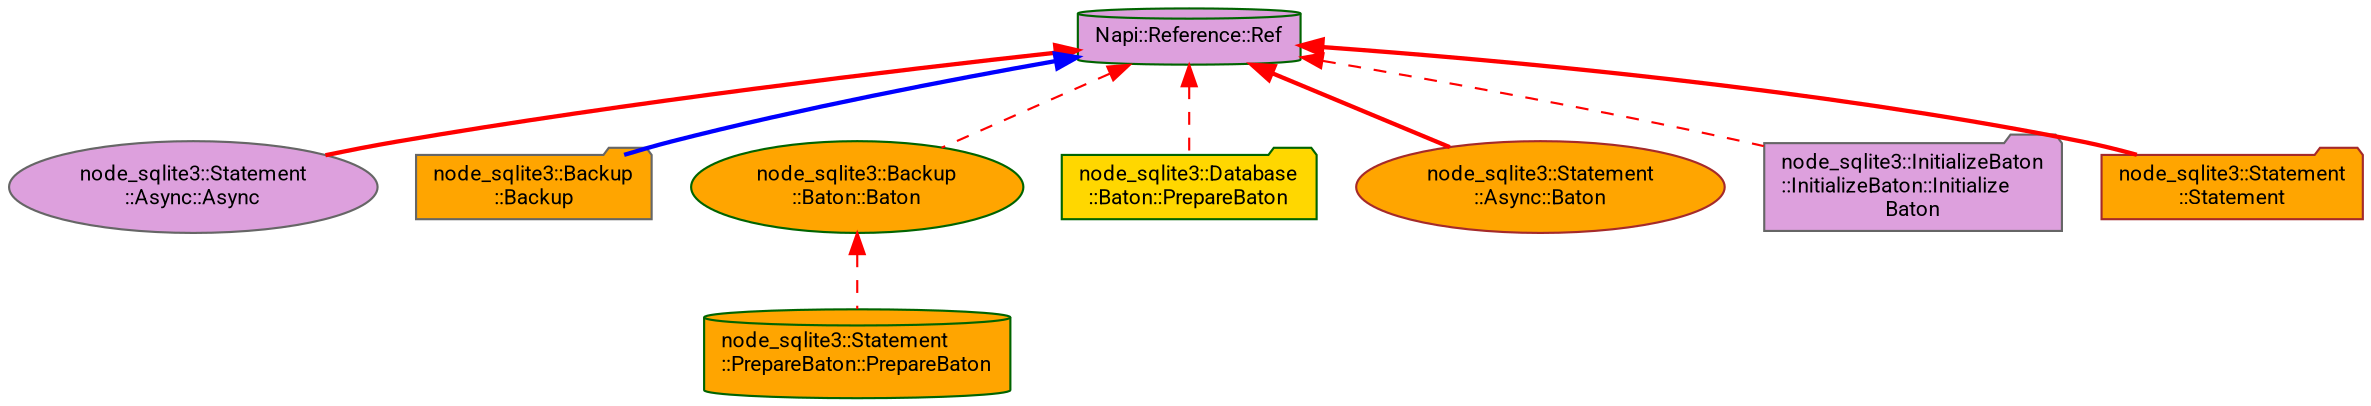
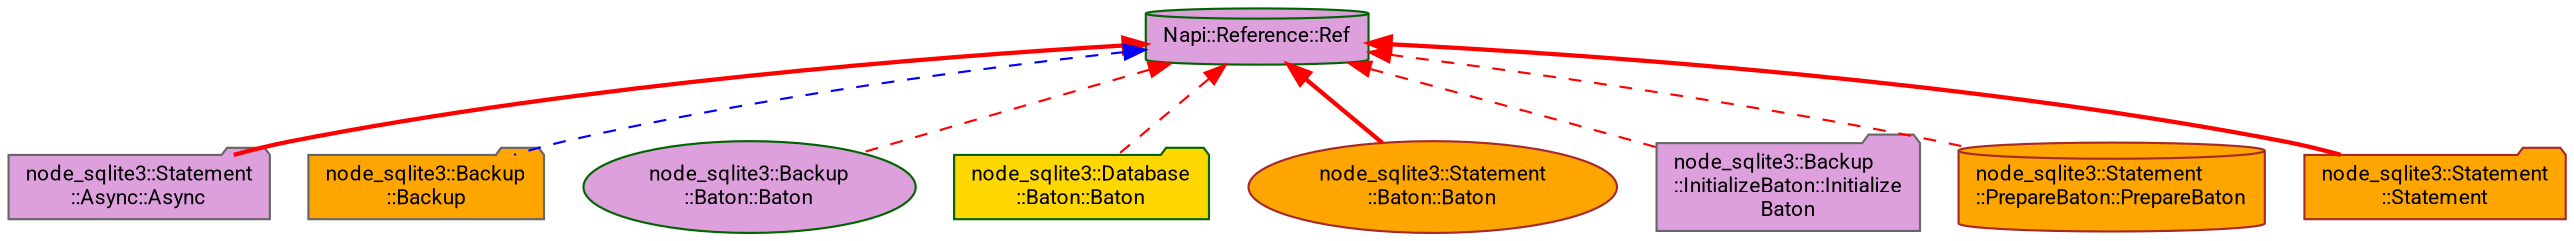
(839, 103) -> (817, 93)
(193, 187) -> (139, 187)
(857, 187) -> (750, 187)
(1189, 187) -> (1082, 187)
(1540, 187) -> (1433, 187)
(1913, 187) -> (1788, 187)
(857, 282) -> (1677, 95)
(857, 354) -> (2112, 187)
